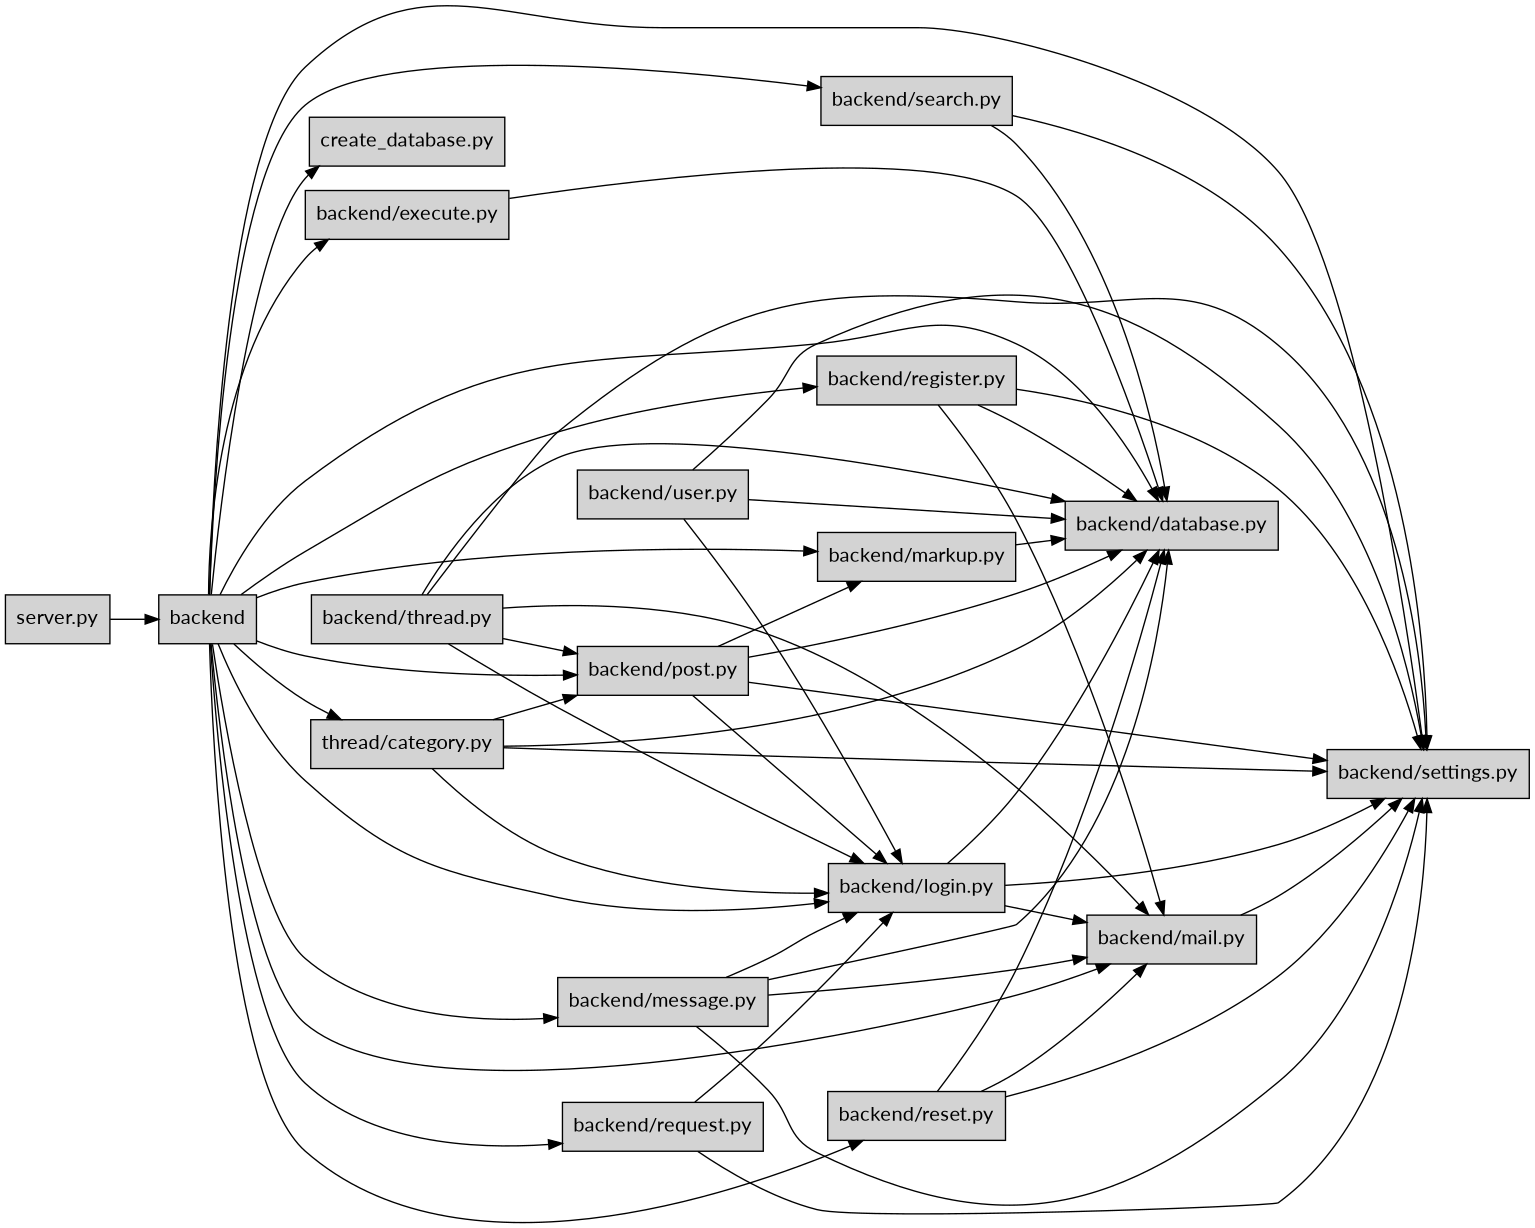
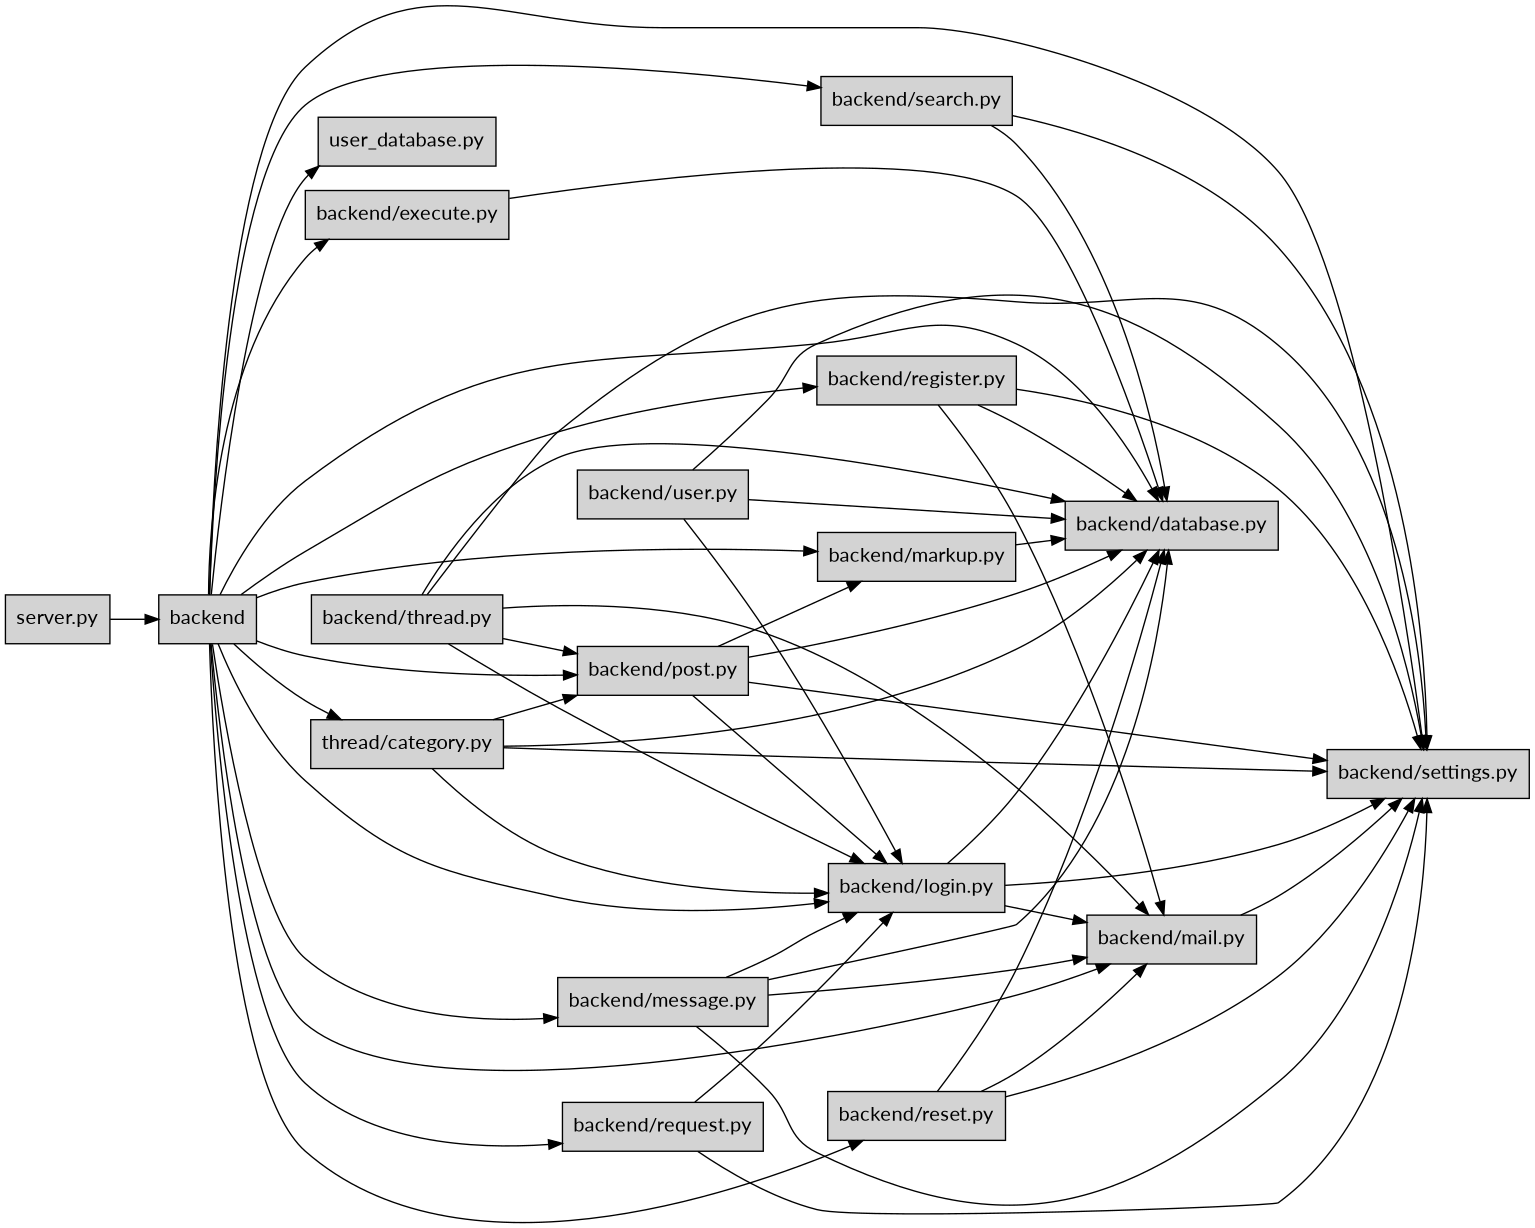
(407, 142) -> (407, 142)
